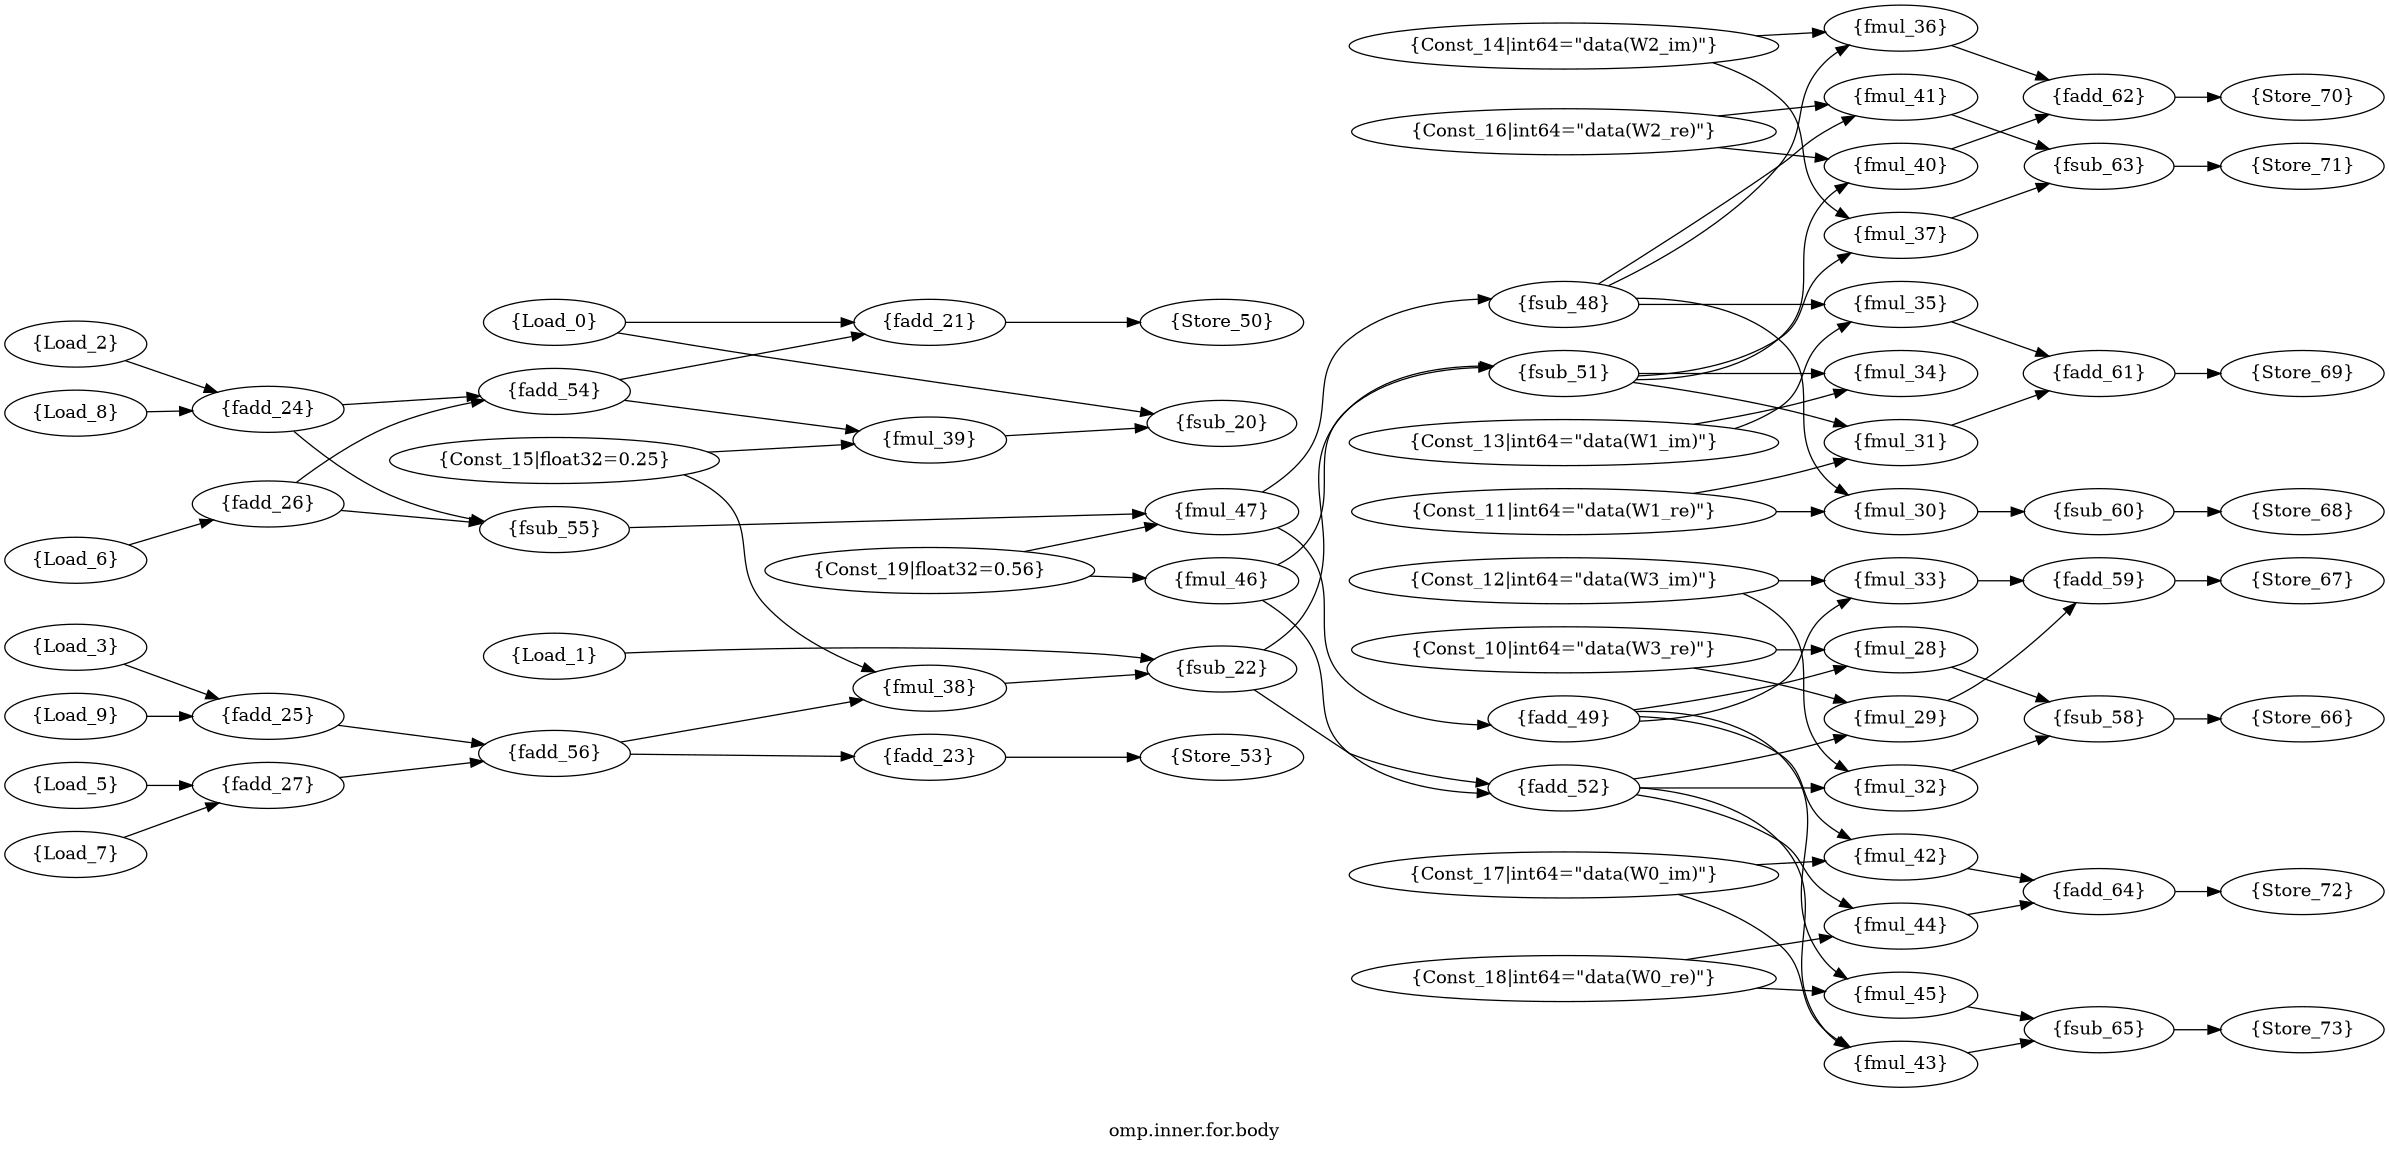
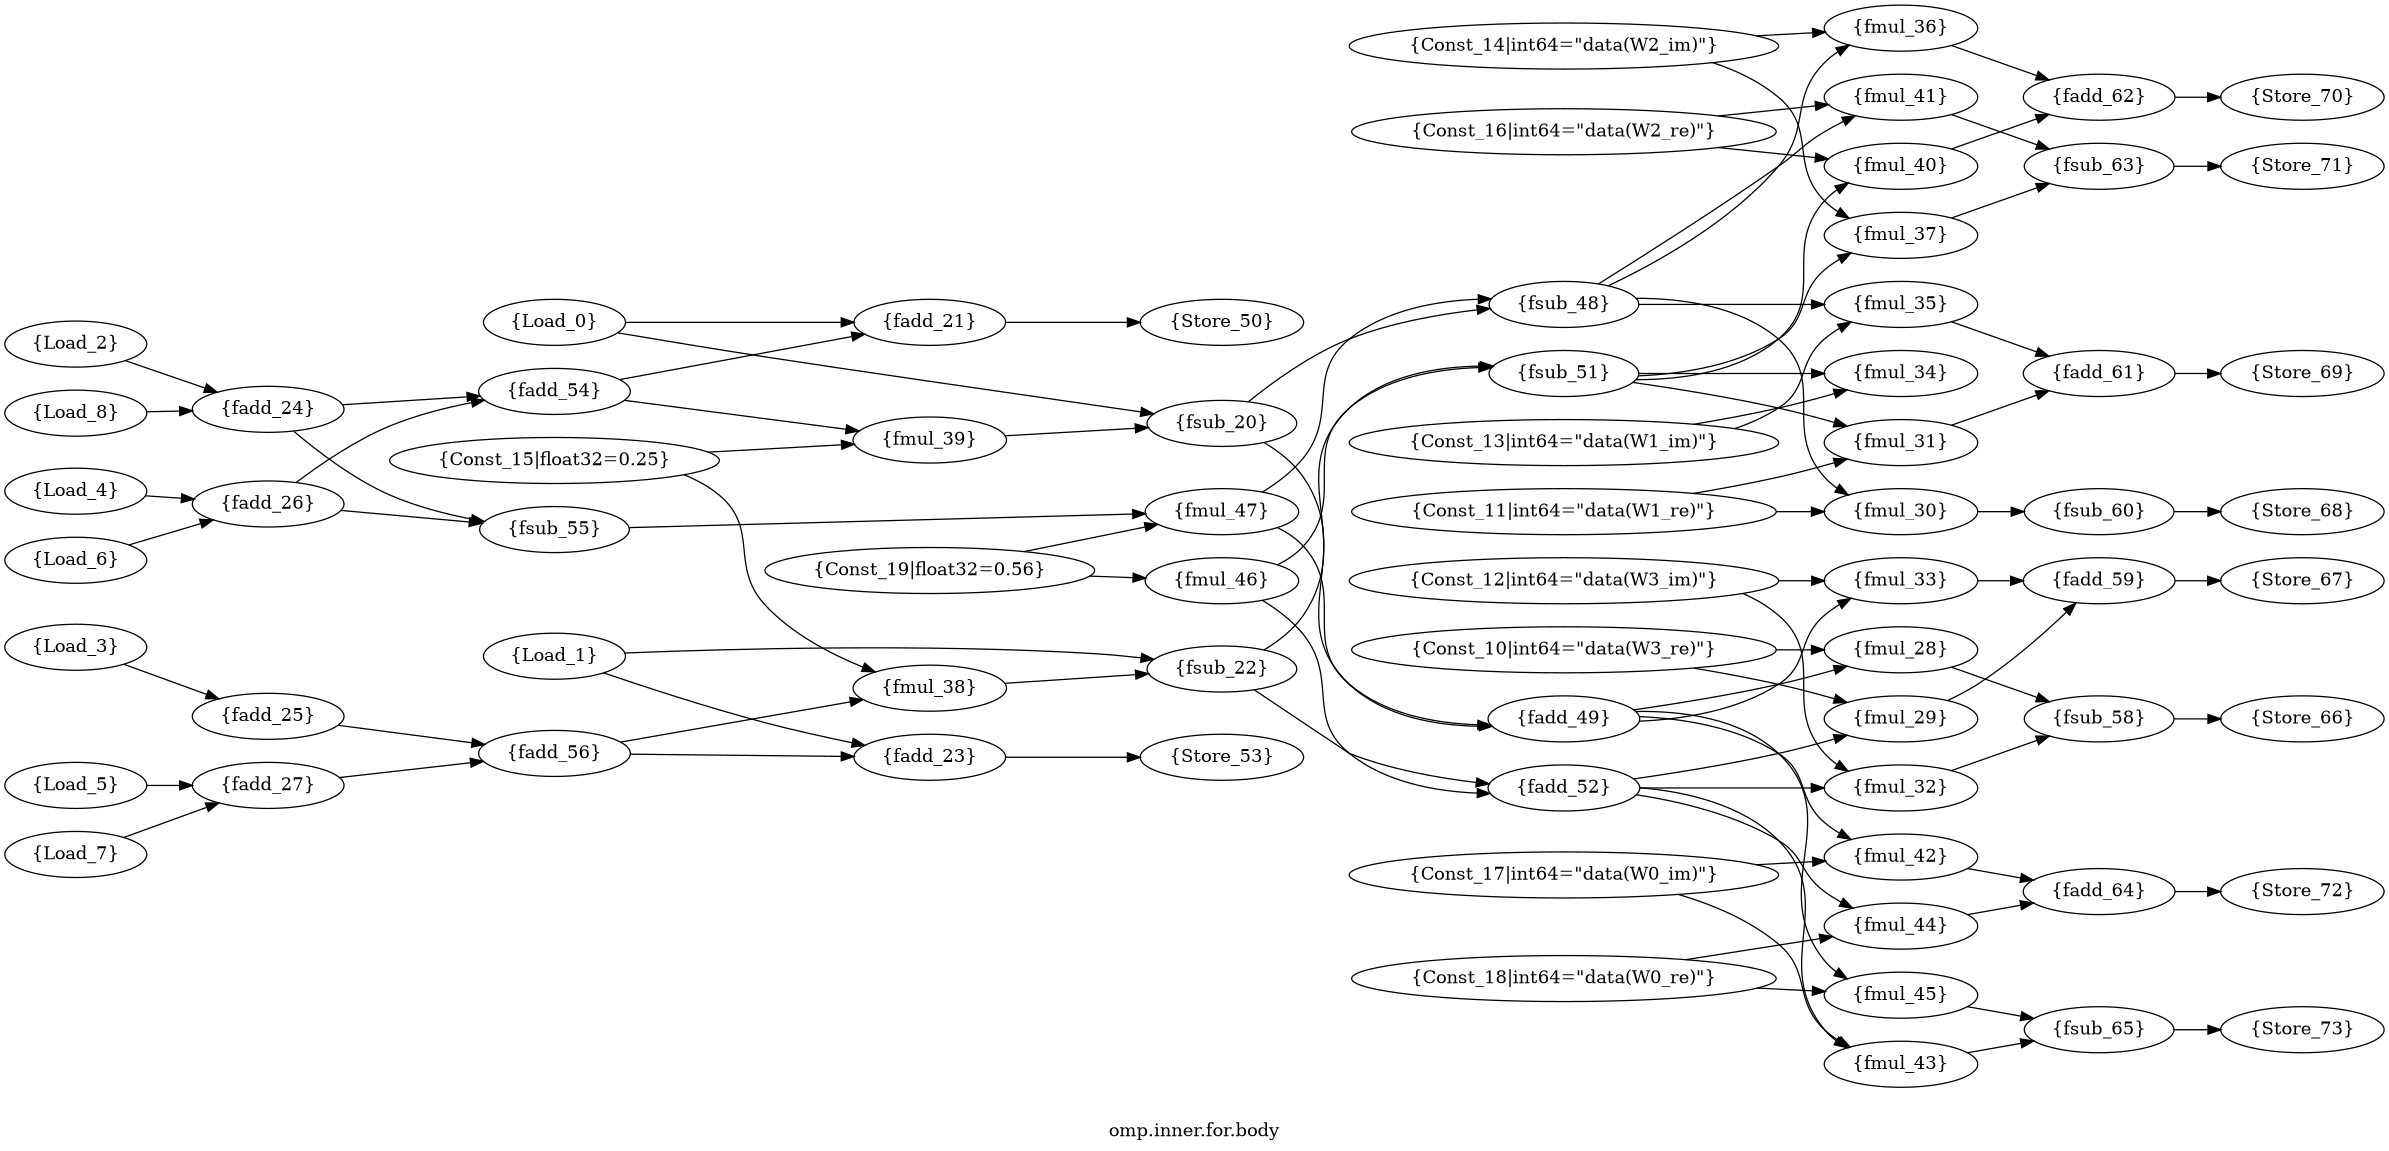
none -> (1326, 350)
none -> (76, 491)
none -> (1320, 626)
none -> (727, 712)
(76, 716) -> none
